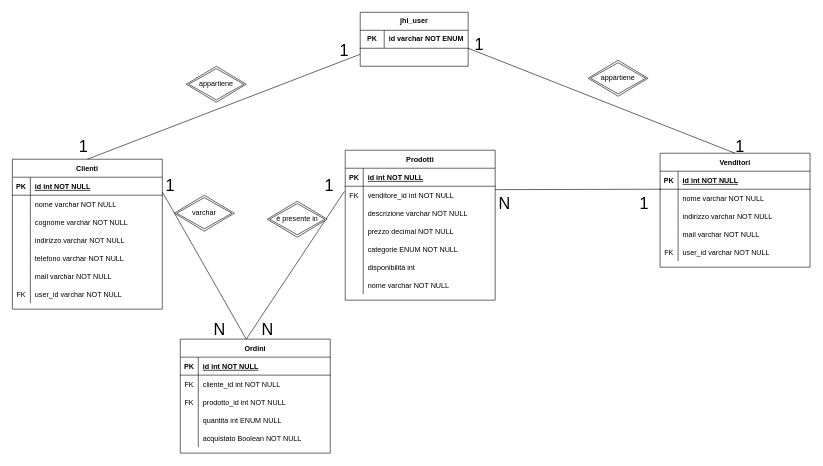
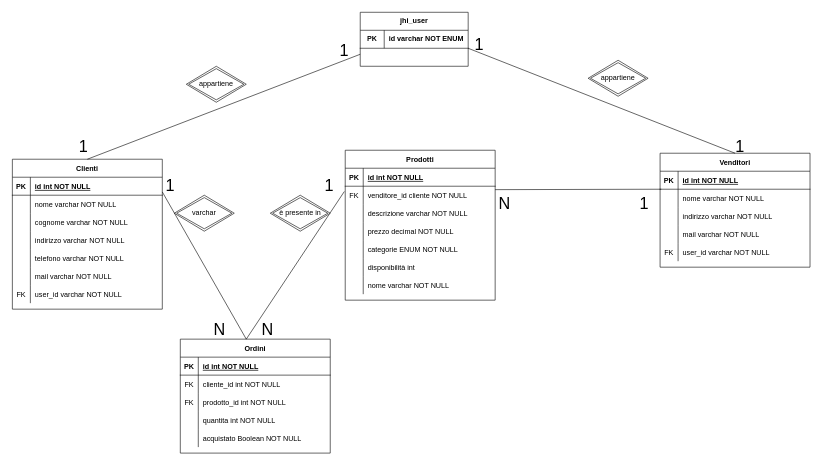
(413, 196) -> (420, 196)
(297, 219) -> (300, 213)
(242, 421) -> (240, 421)
